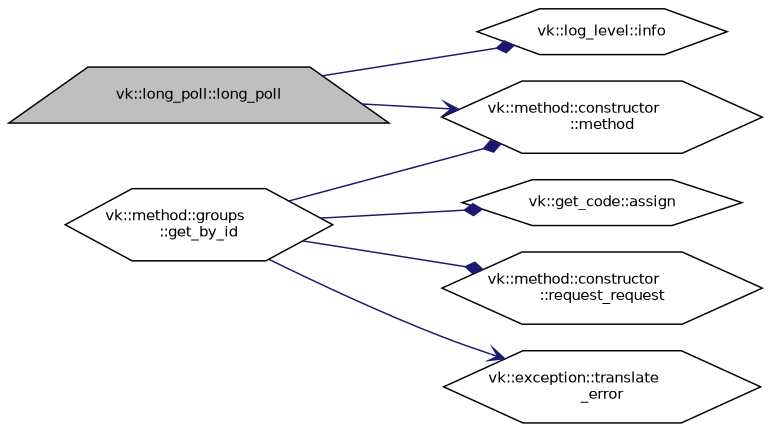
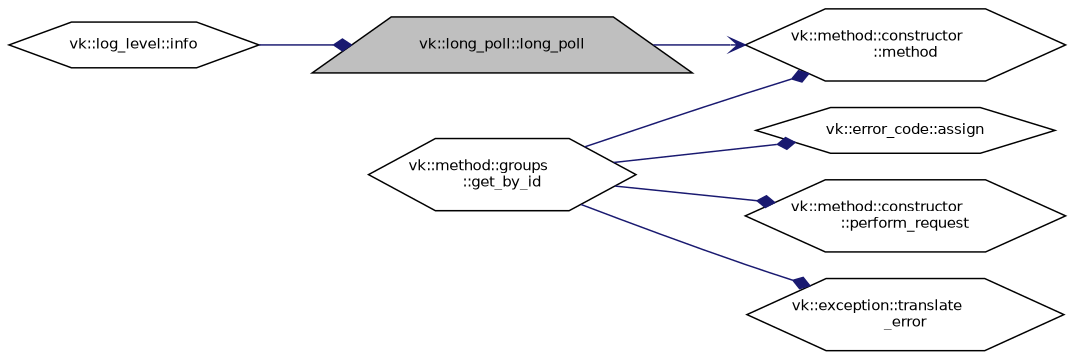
(410, 62) -> (296, 45)
(602, 203) -> (905, 130)
(602, 288) -> (905, 216)
(378, 310) -> (686, 244)
